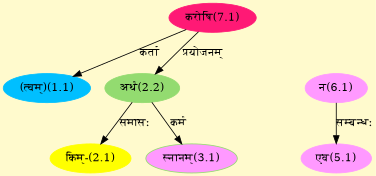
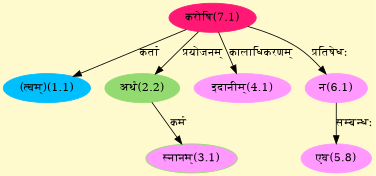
none -> (287, 42)
none -> (242, 88)
(91, 158) -> none
(336, 158) -> (336, 158)
